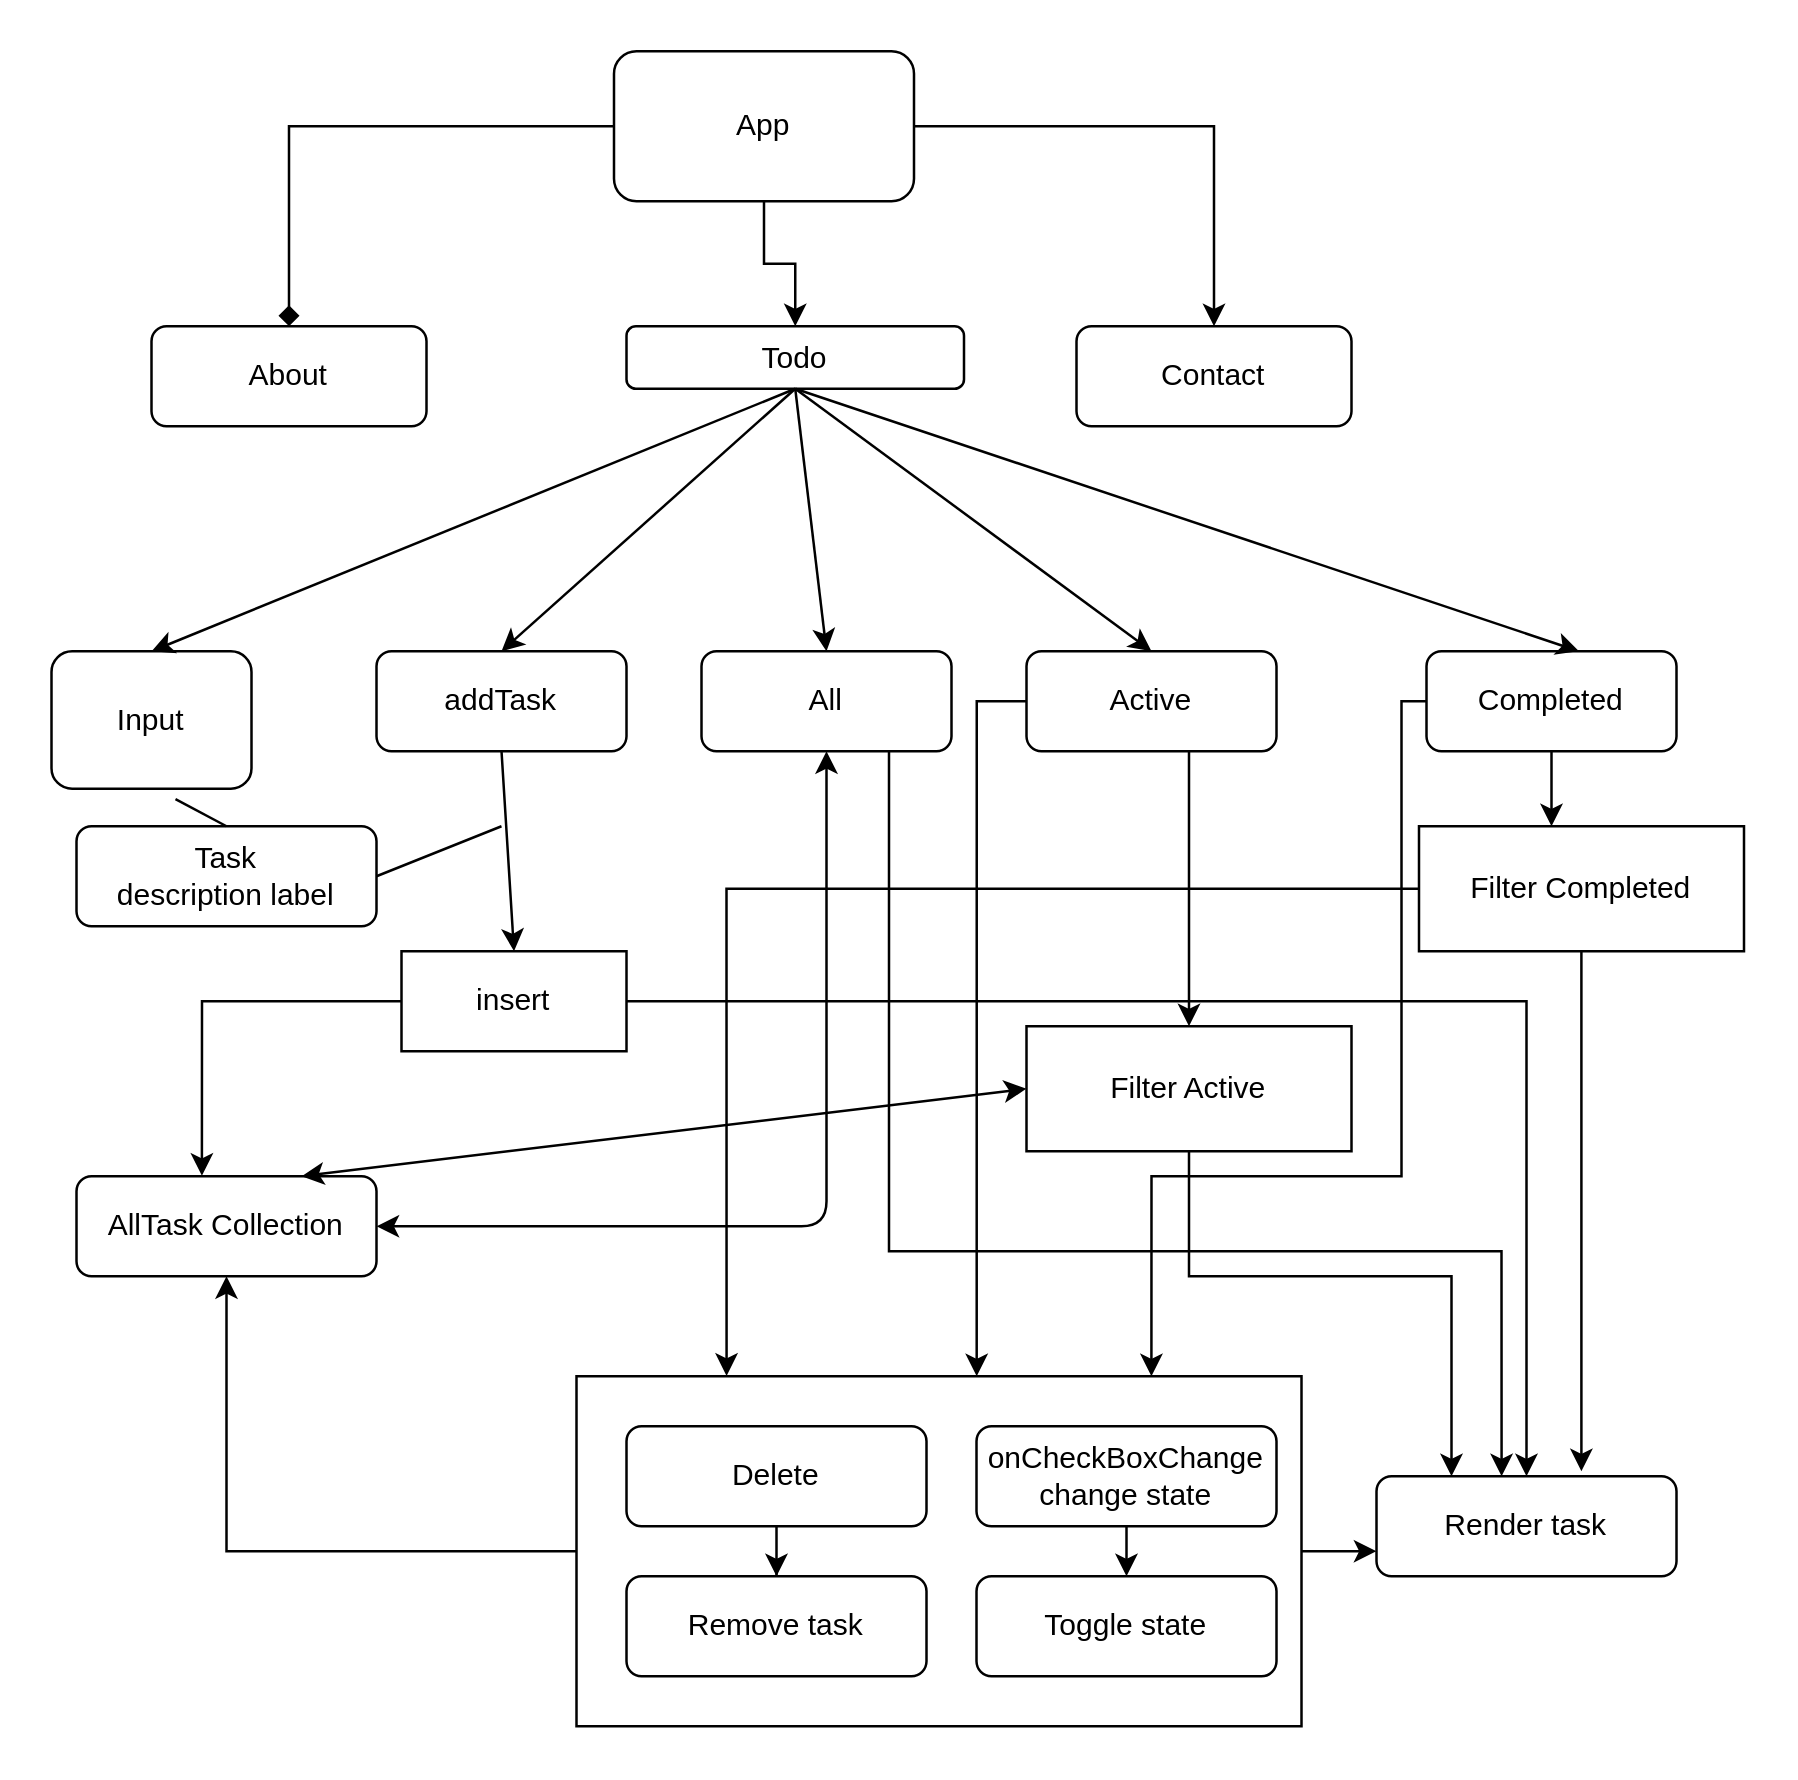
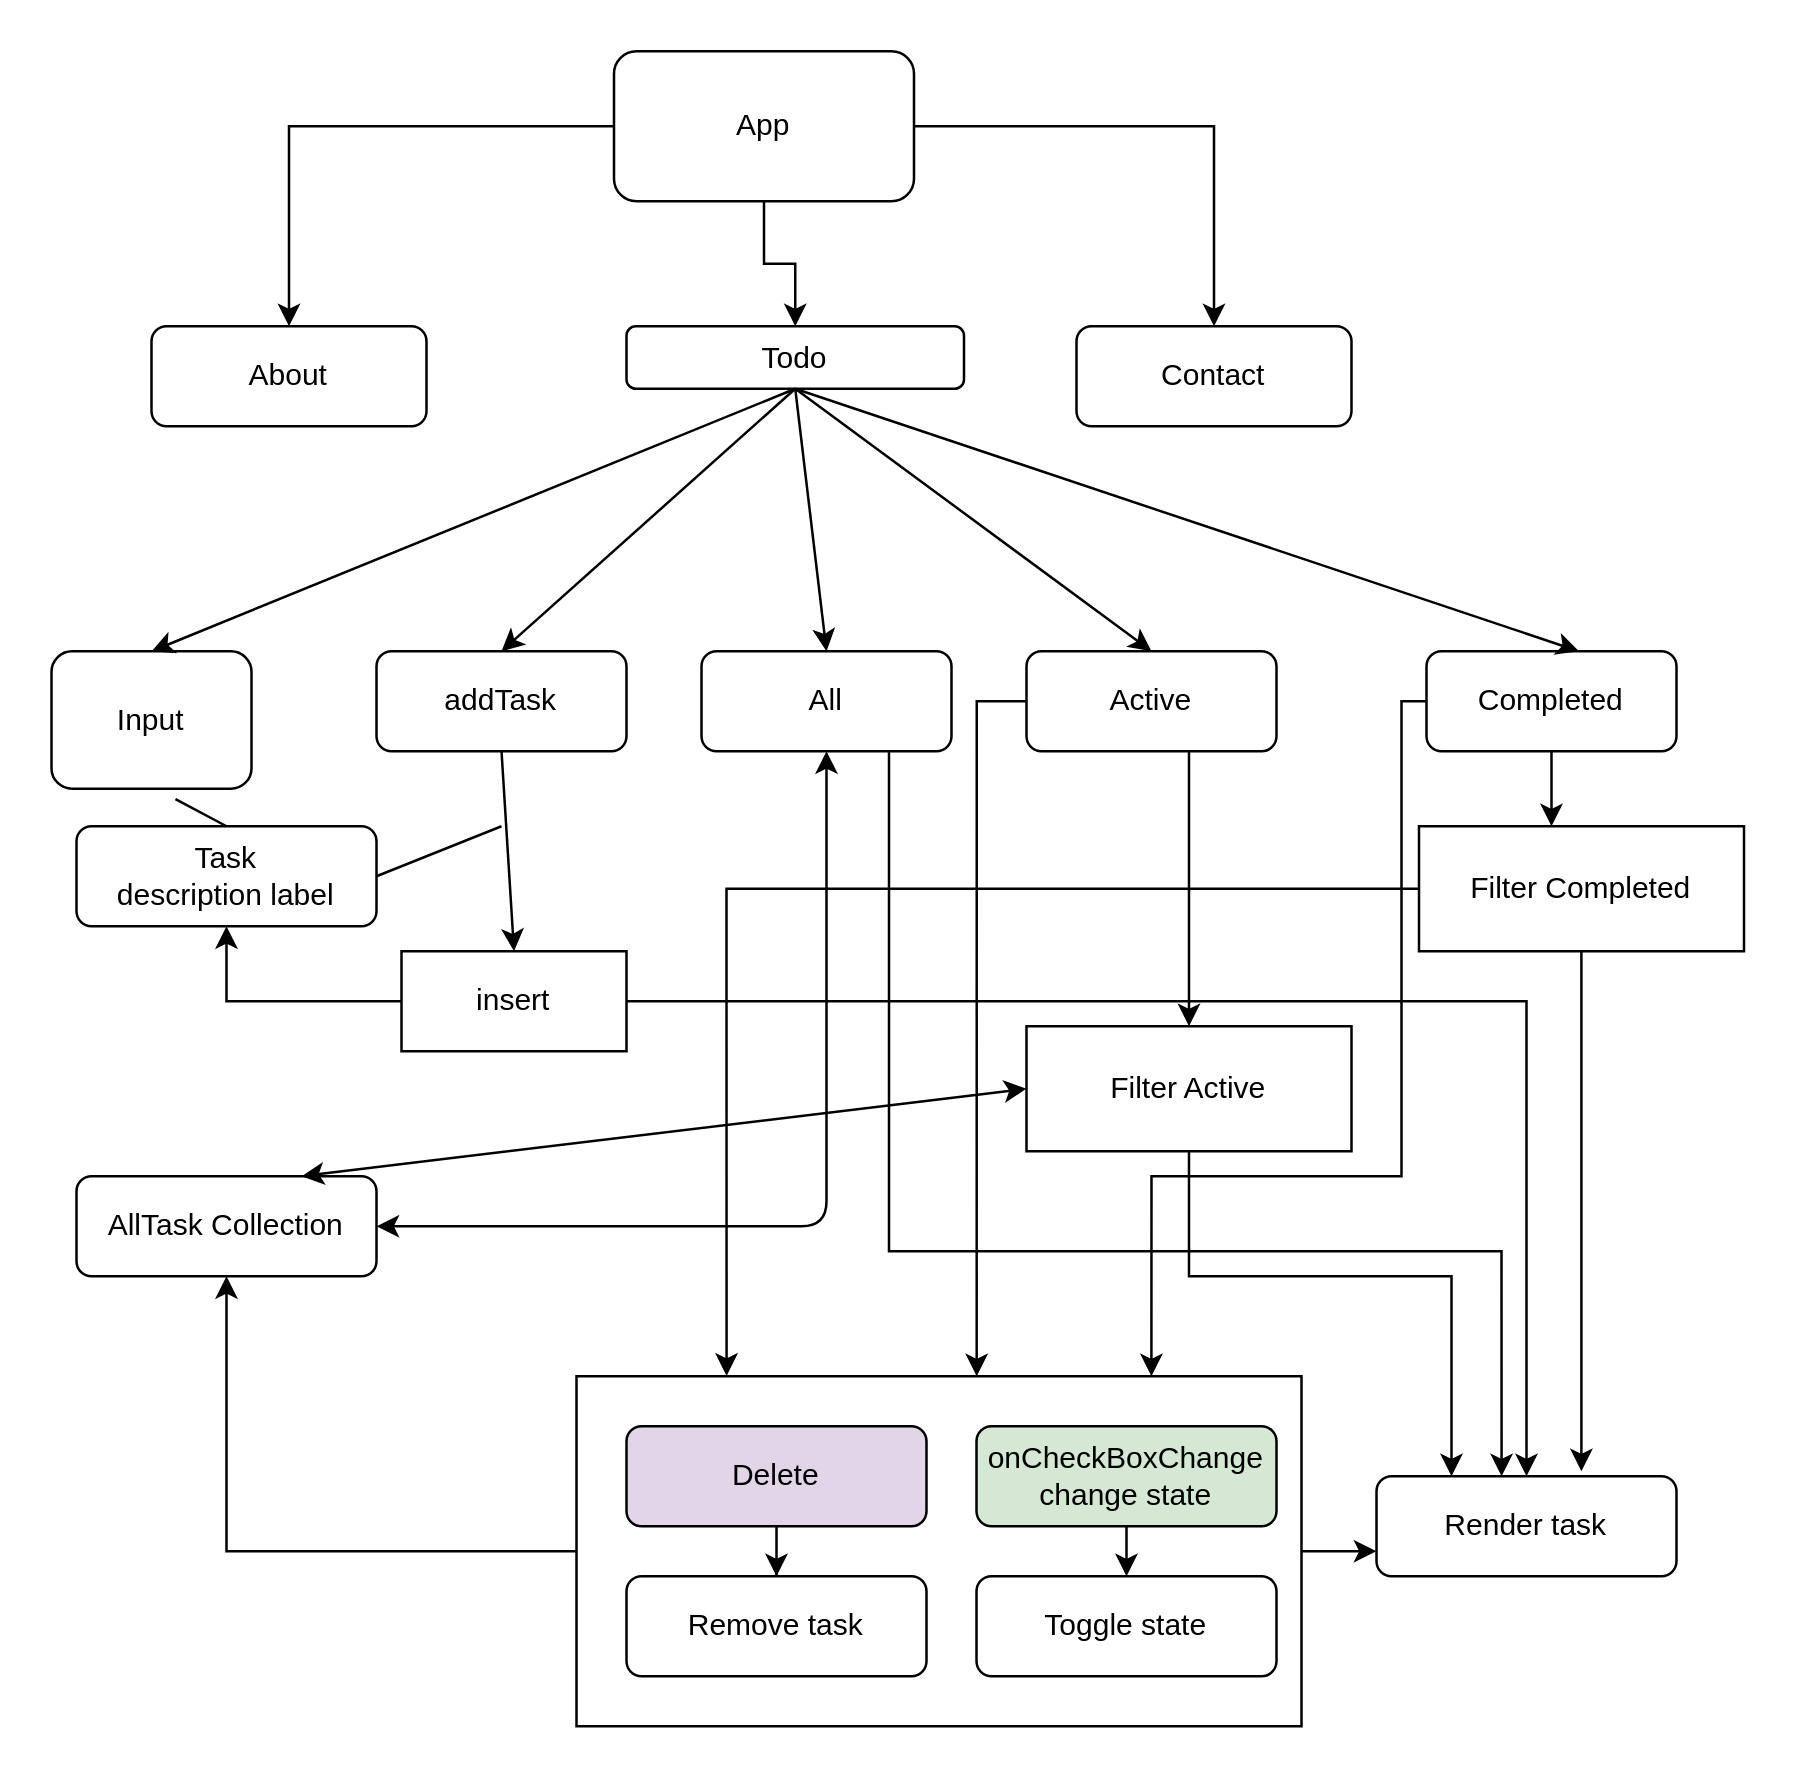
(289, 306) -> (289, 307)
(202, 1067) -> (226, 973)
(776, 1476) -> (776, 1476)
(1126, 1476) -> (1126, 1476)
